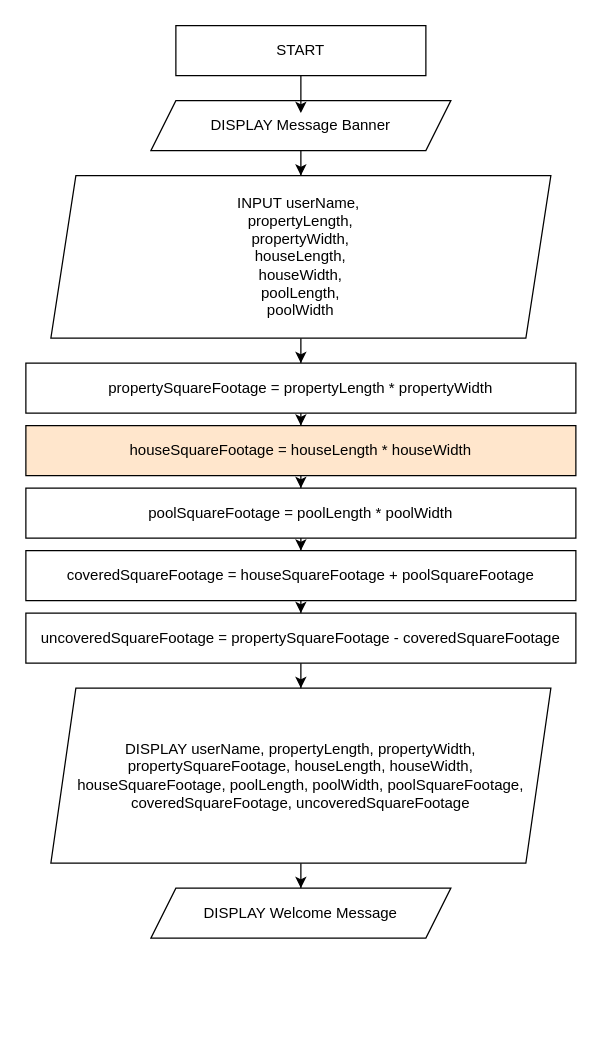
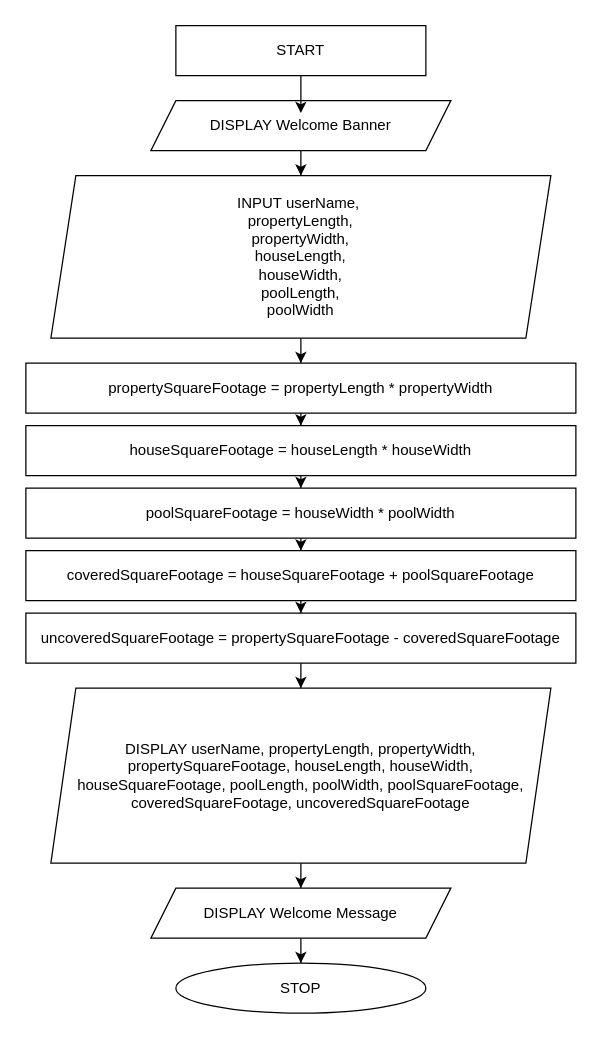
(301, 126) -> (301, 126)
(301, 451) -> (301, 451)
(301, 513) -> (301, 513)
none -> (301, 955)
none -> (301, 988)
